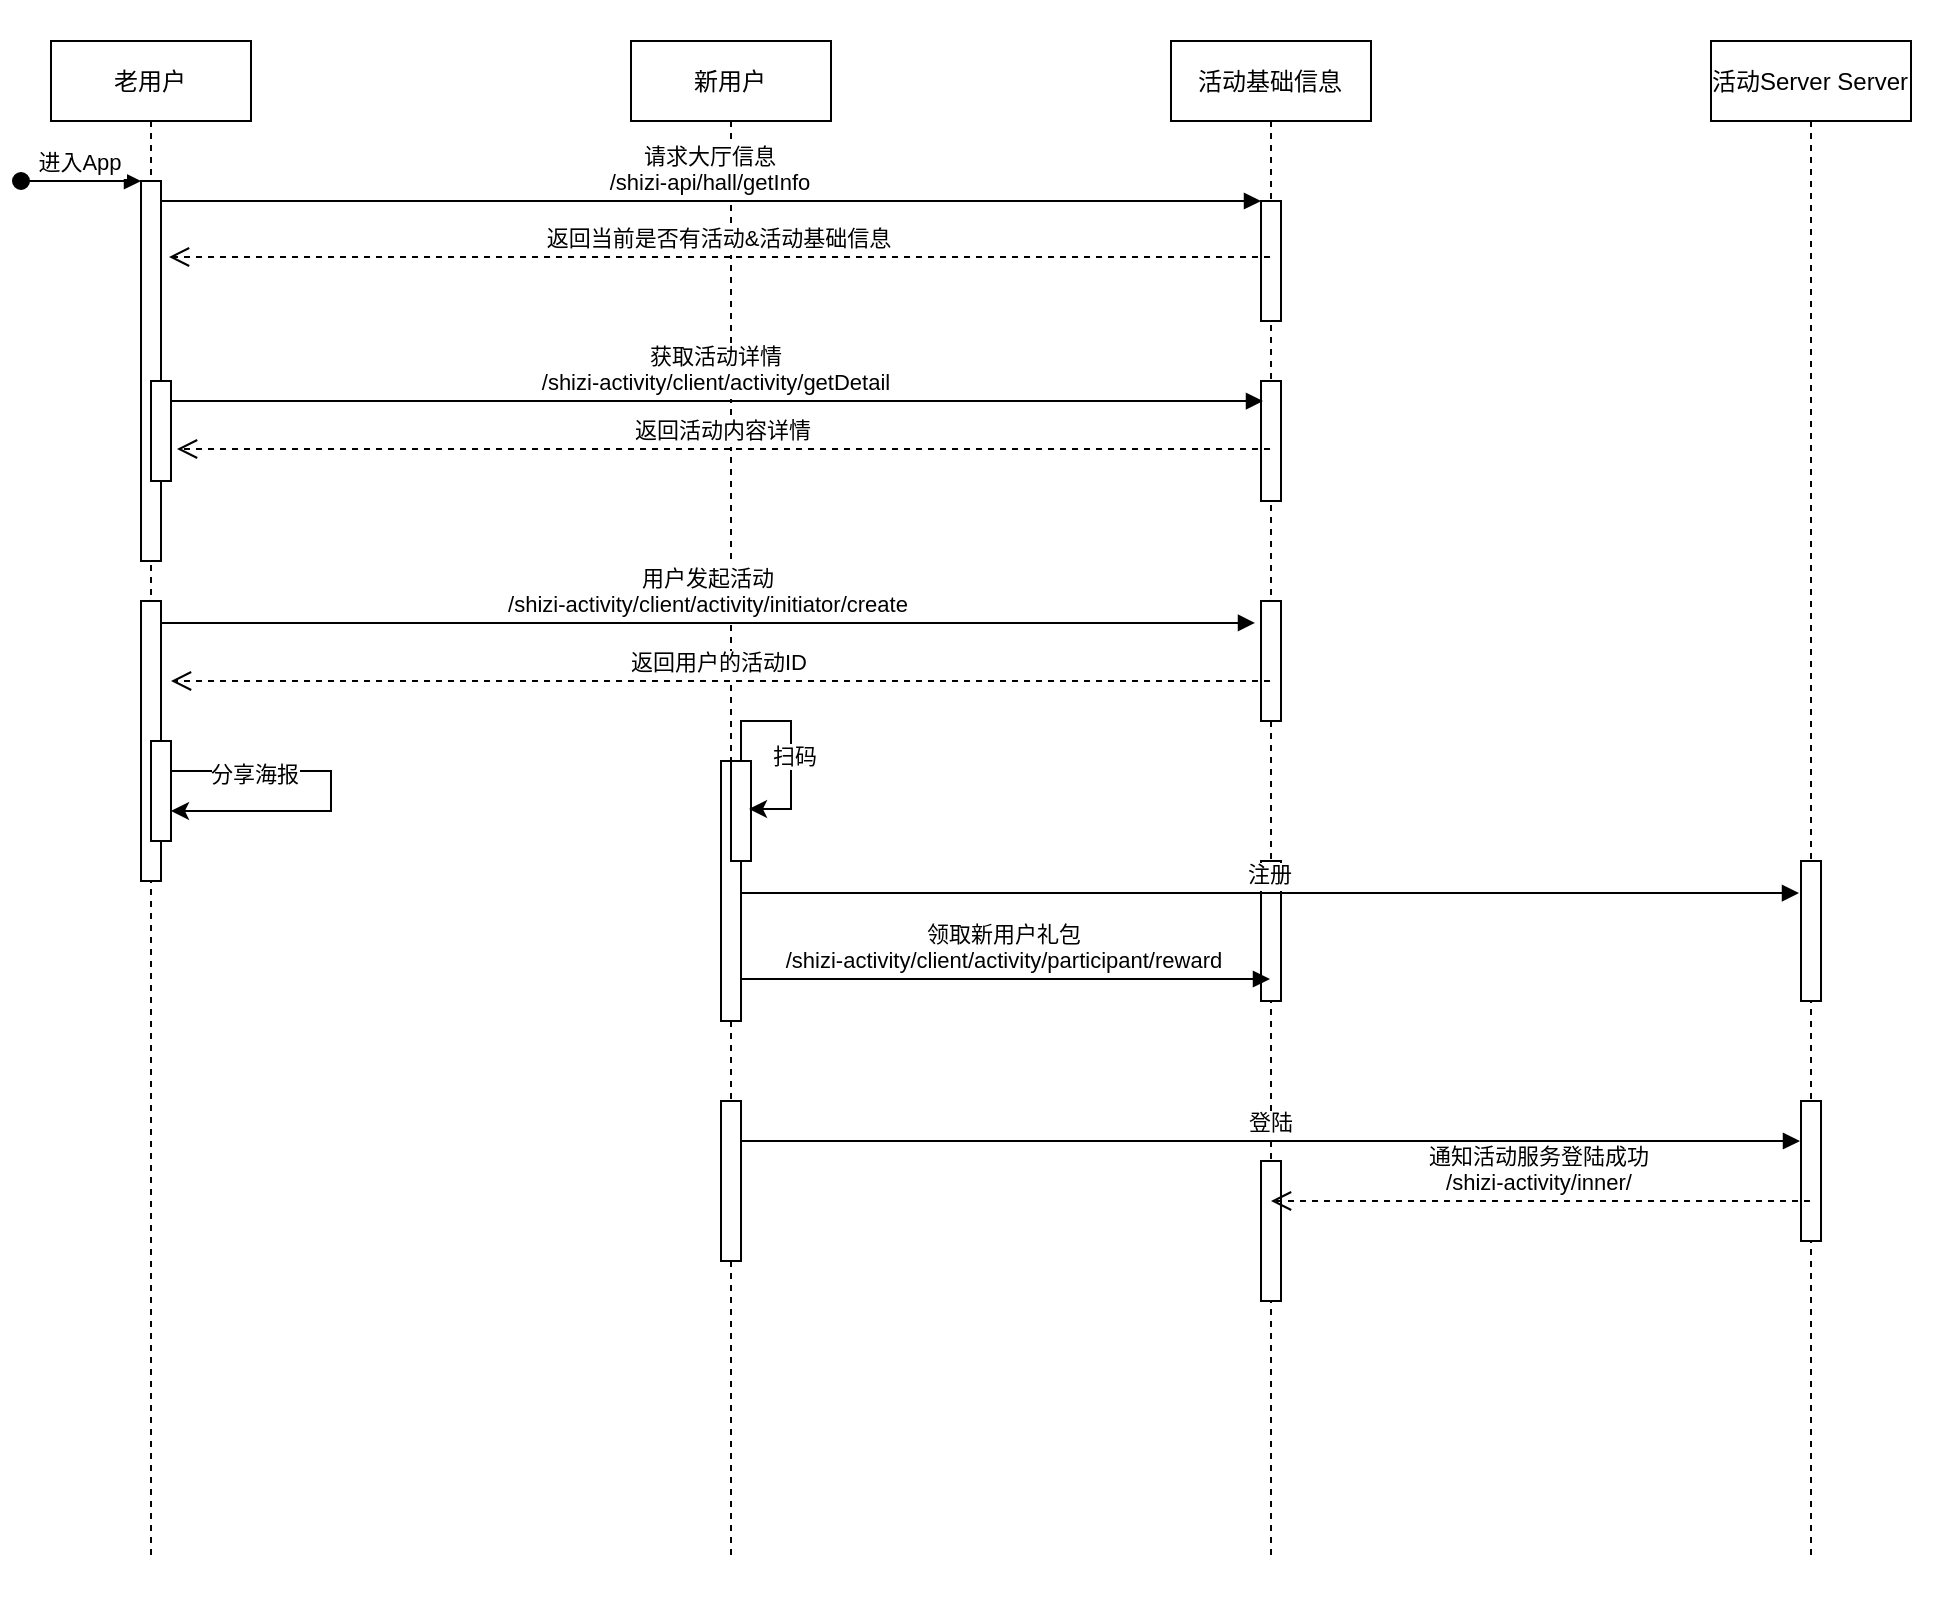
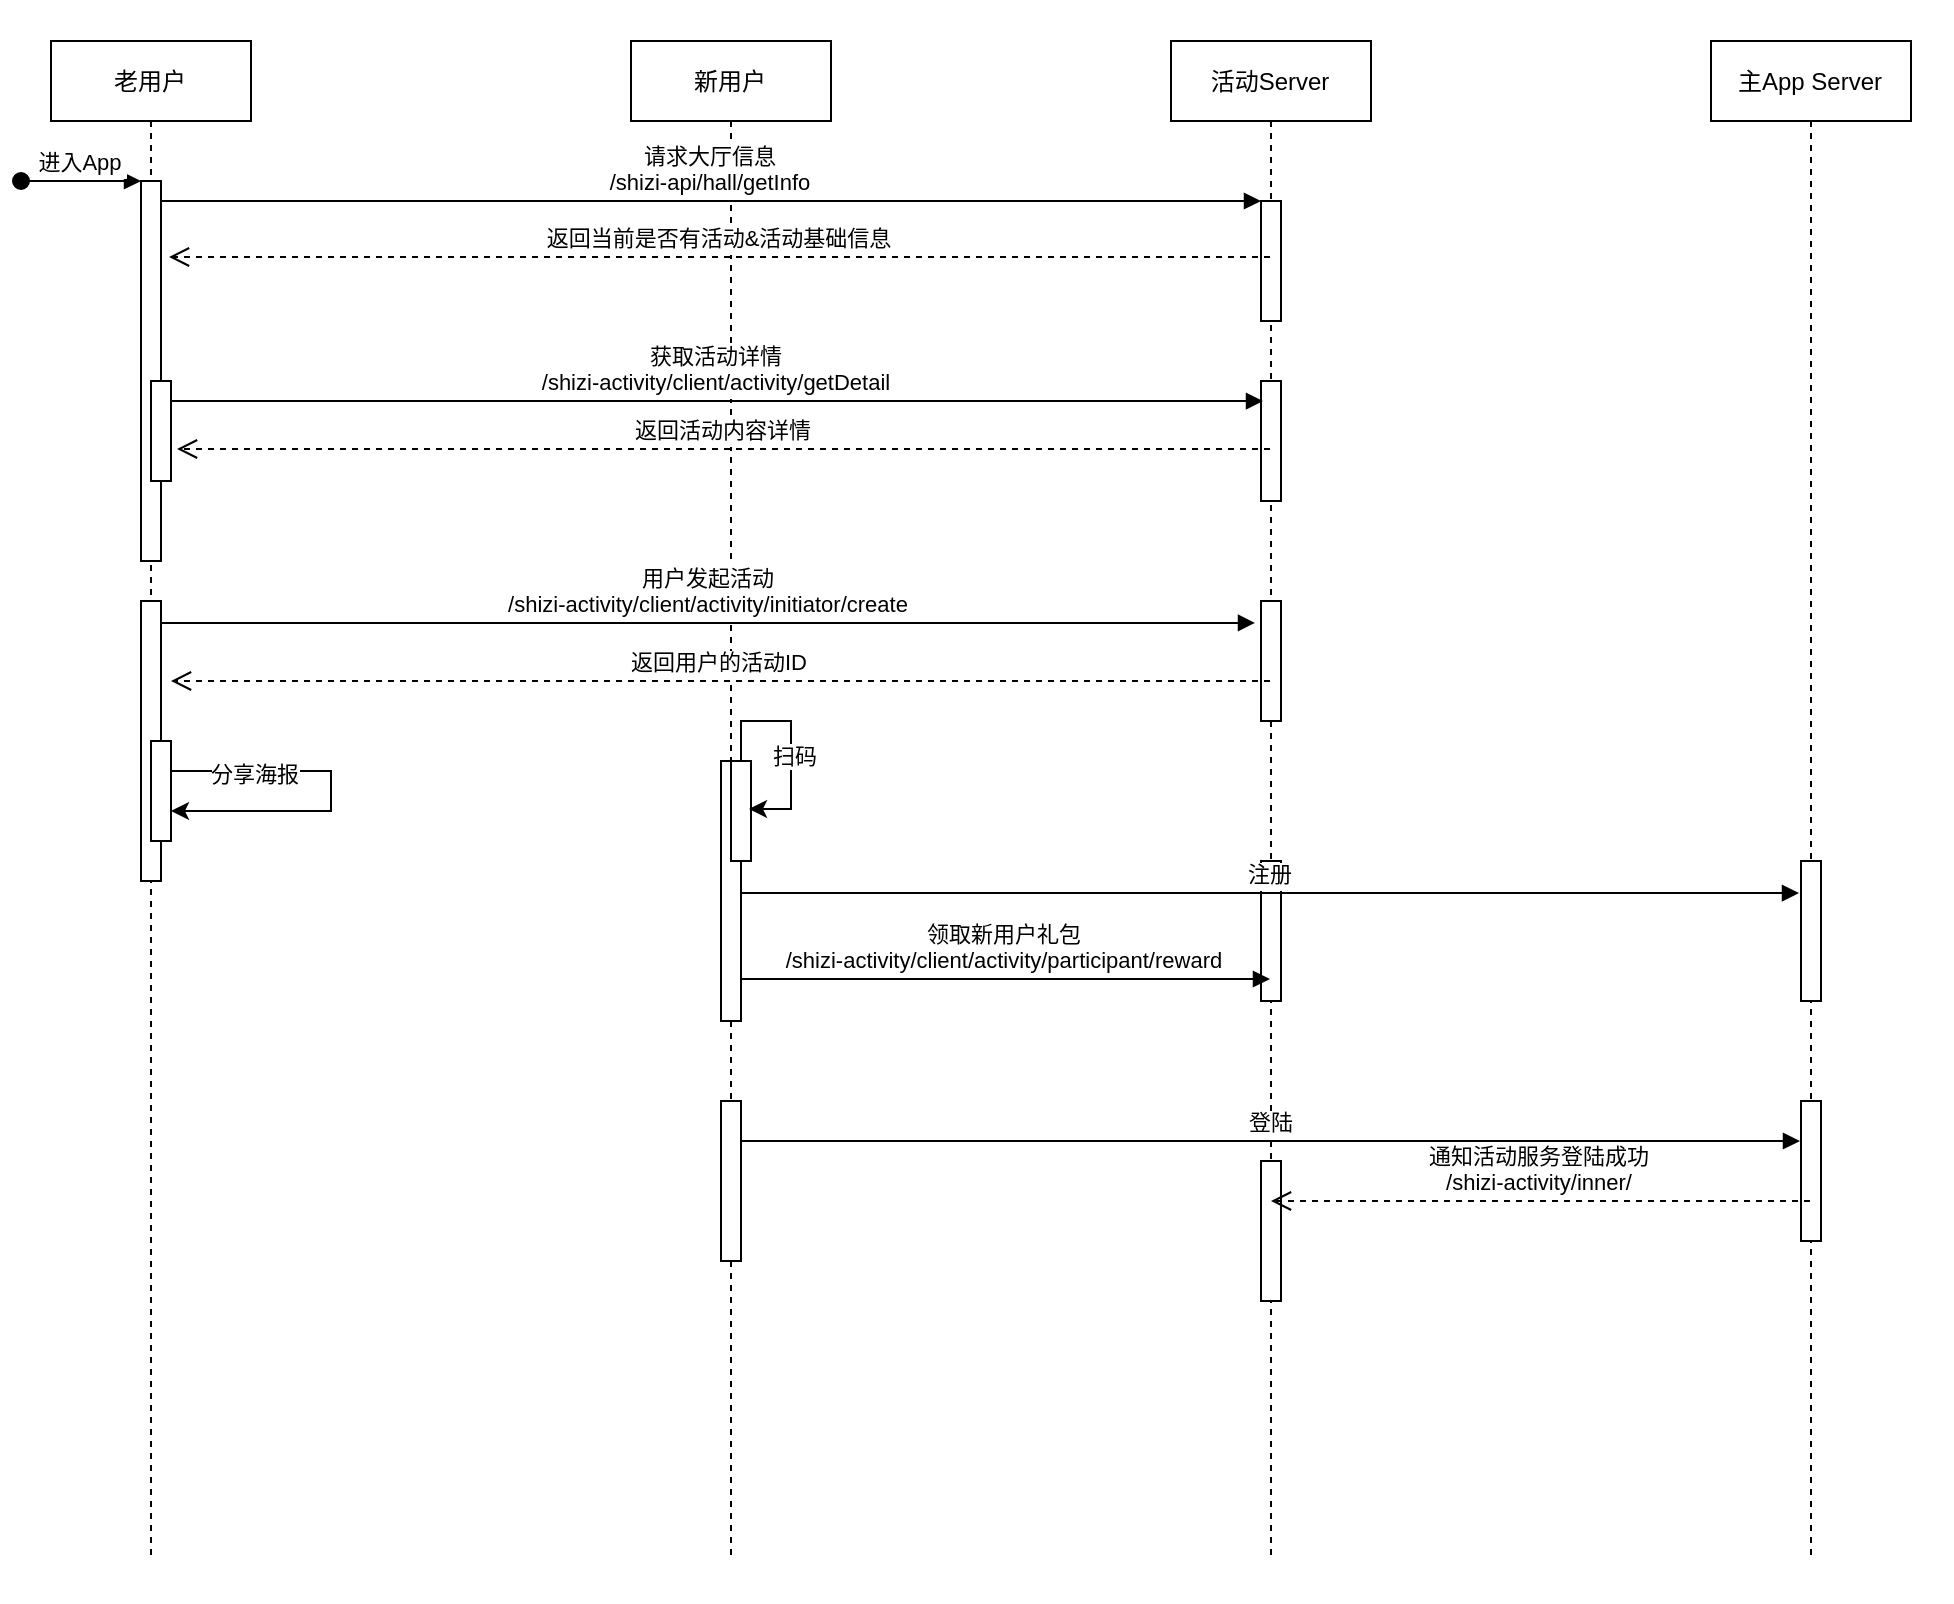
(1270, 82) -> (1270, 82)
(1810, 82) -> (1810, 82)
